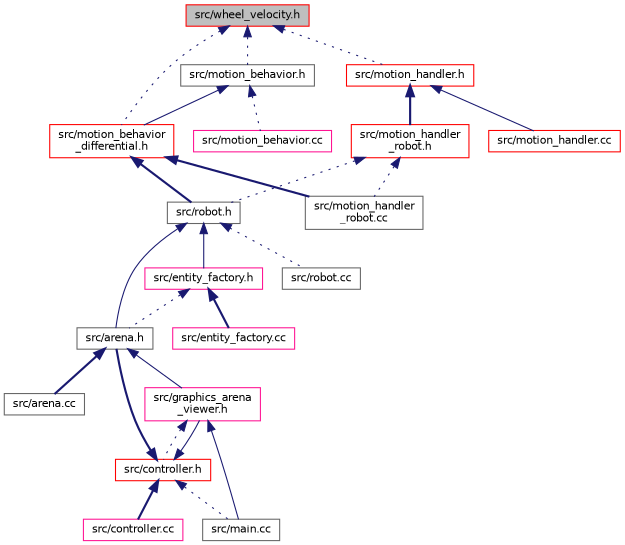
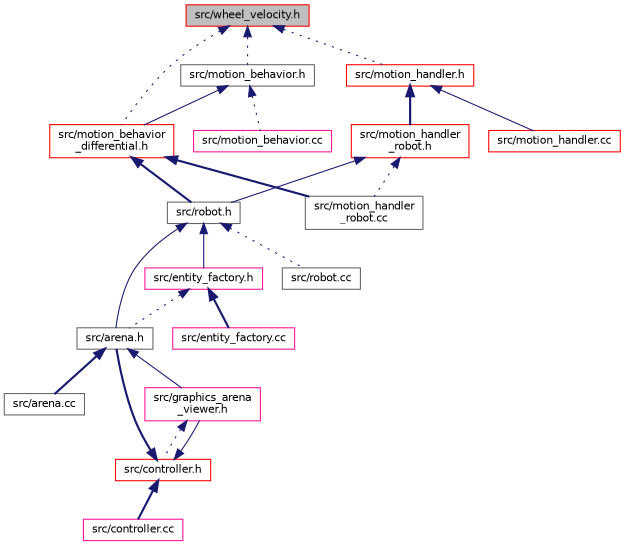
(293, 182) -> (293, 182)
(241, 530) -> none
